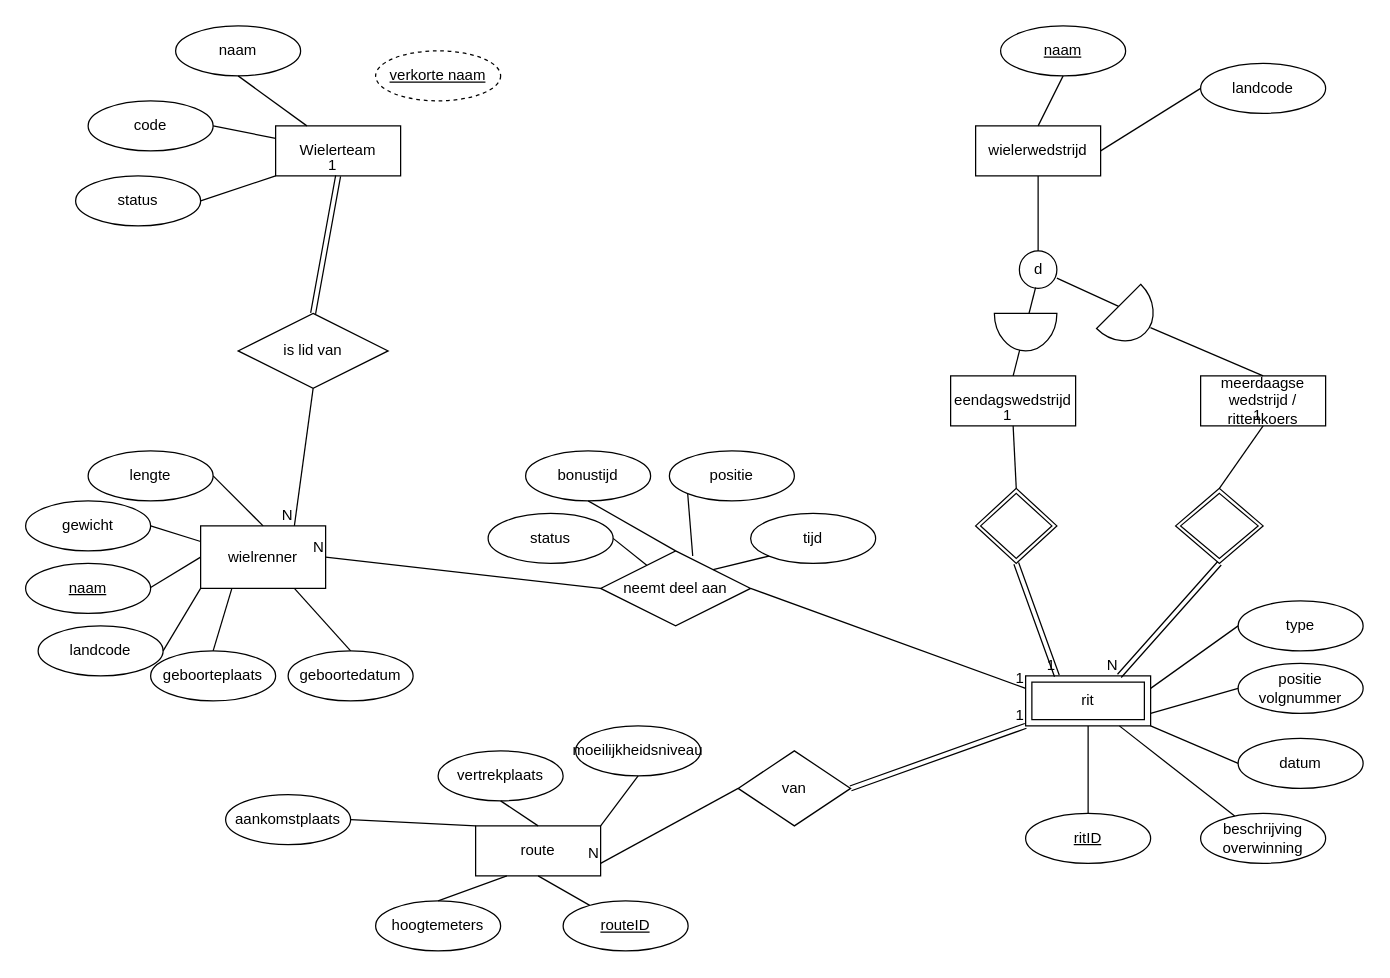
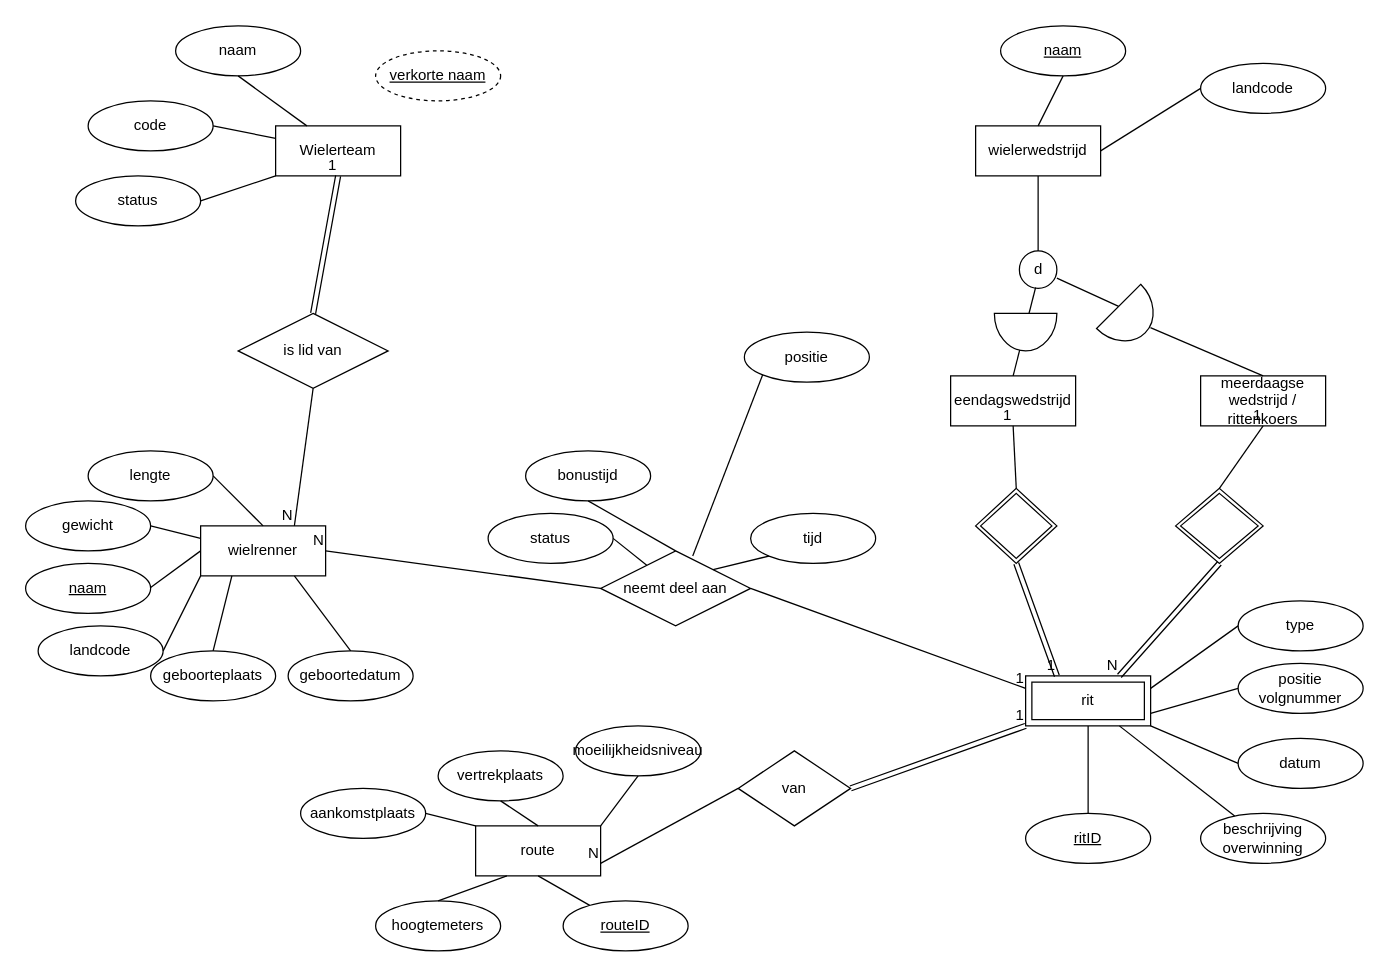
(732, 476) -> (807, 357)
(263, 557) -> (263, 551)
(288, 819) -> (363, 813)
